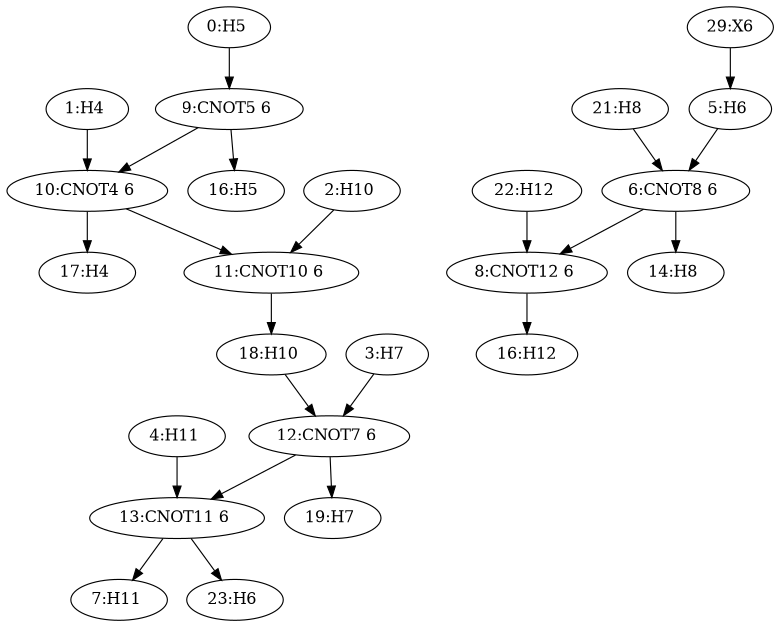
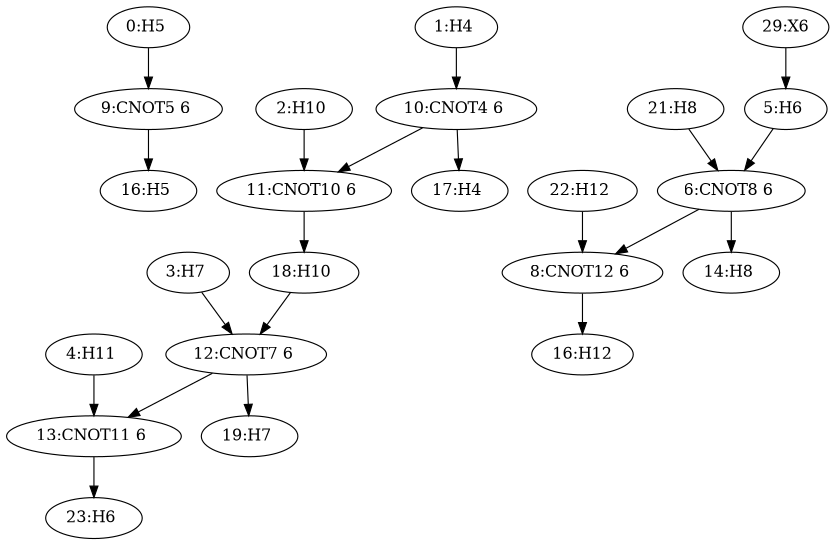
(164, 147) -> none
(119, 600) -> none
